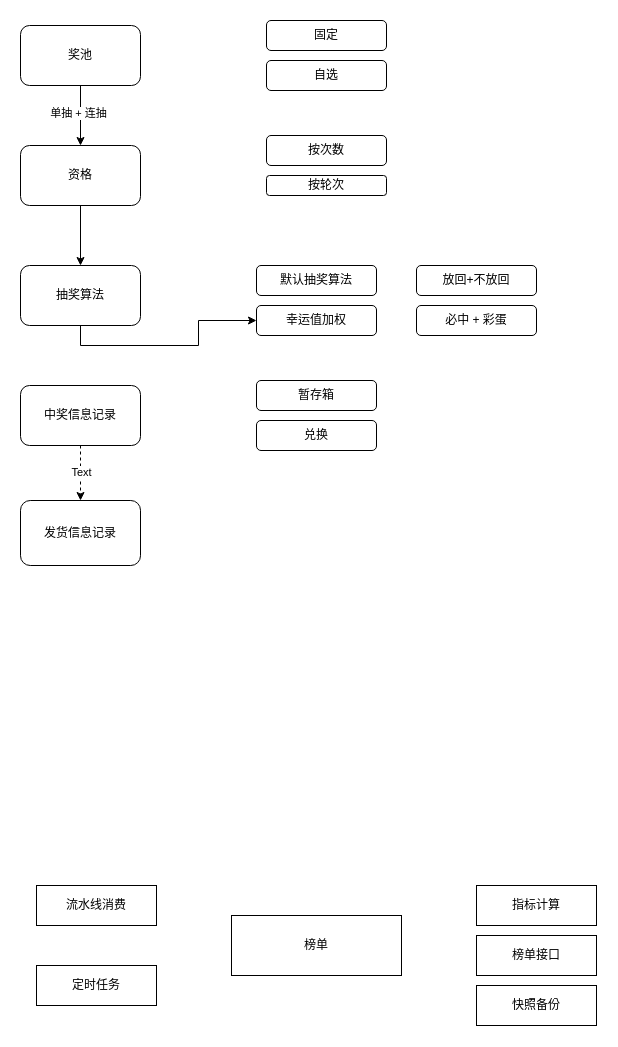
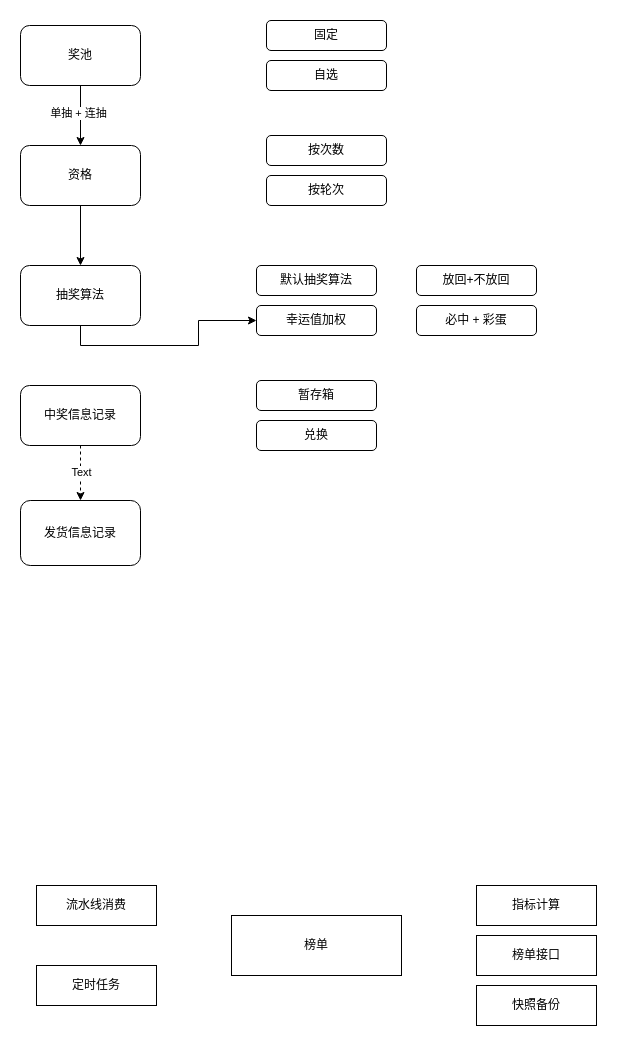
(327, 186) -> (327, 191)
